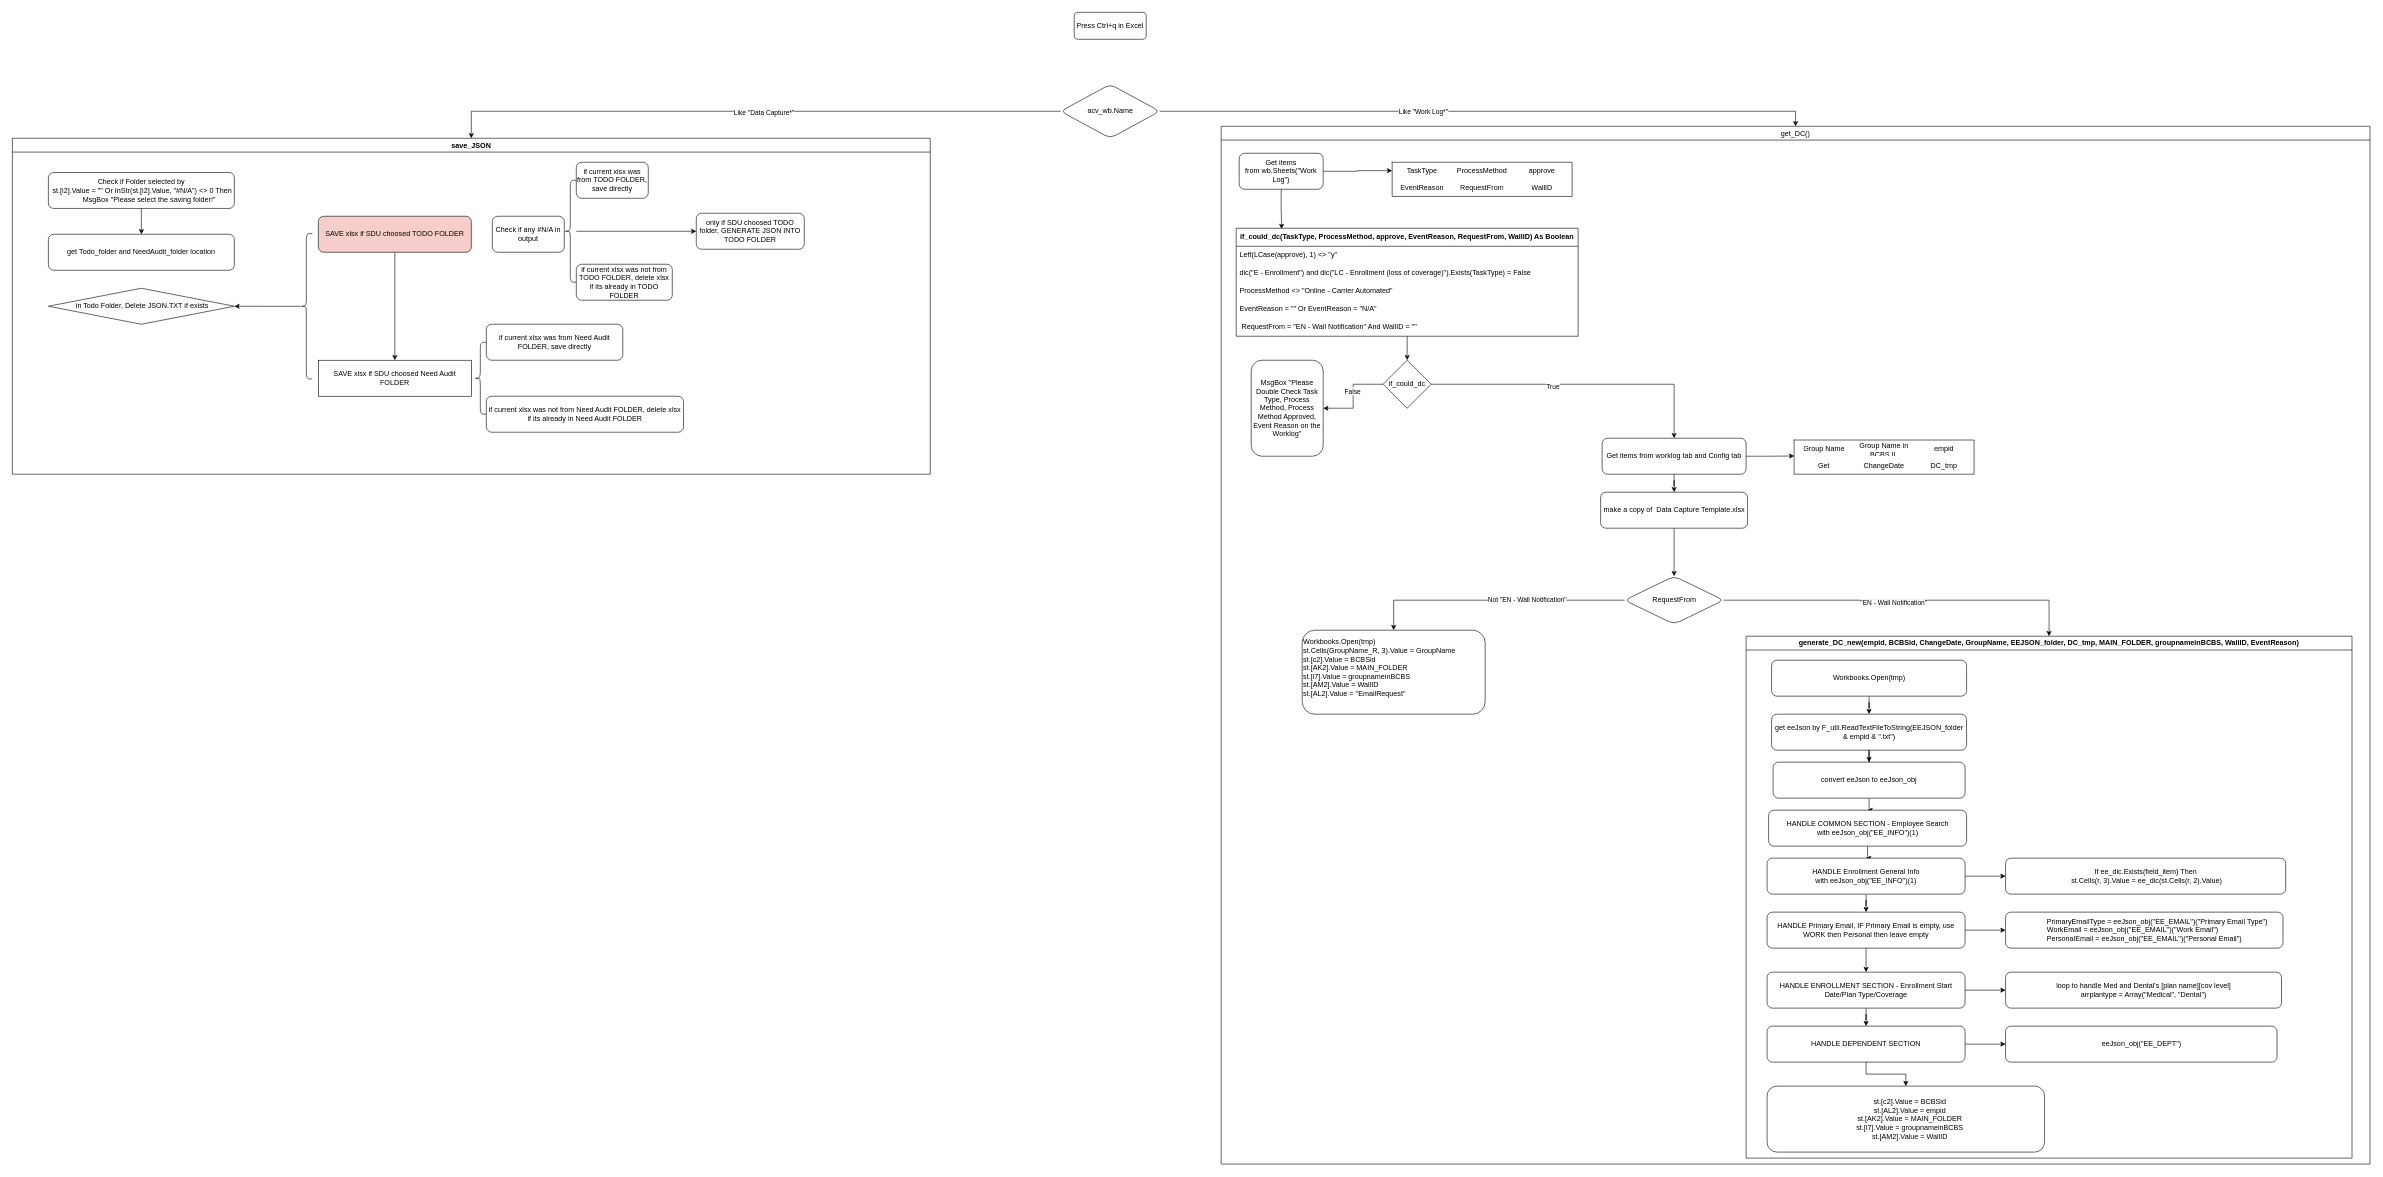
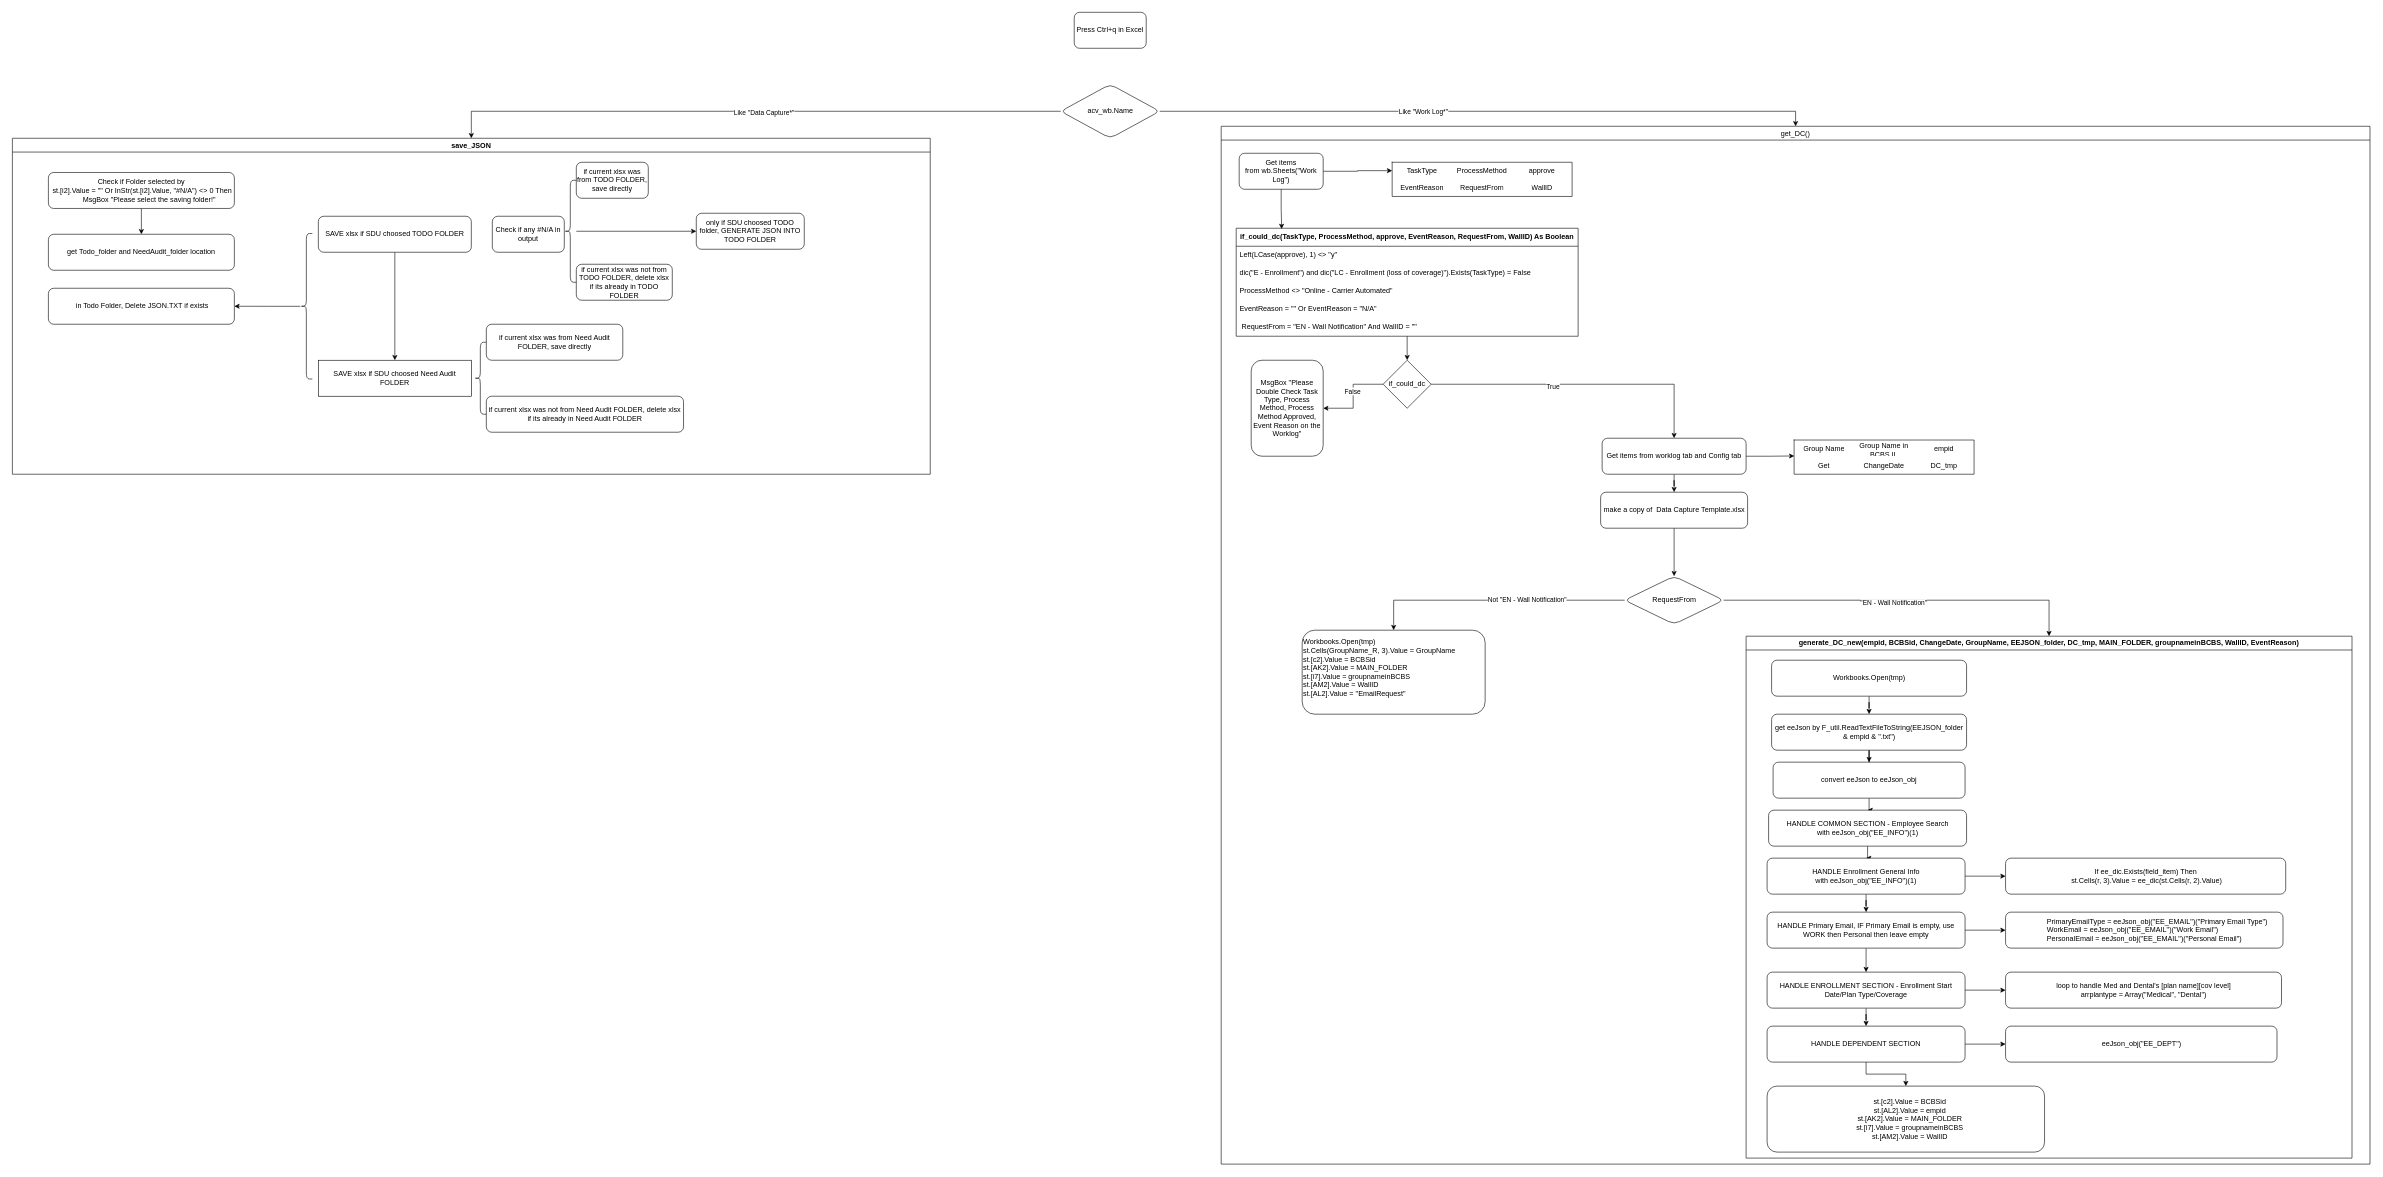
(1110, 26) -> (1110, 30)
(395, 234) -> (395, 234)
(141, 306) -> (141, 306)
